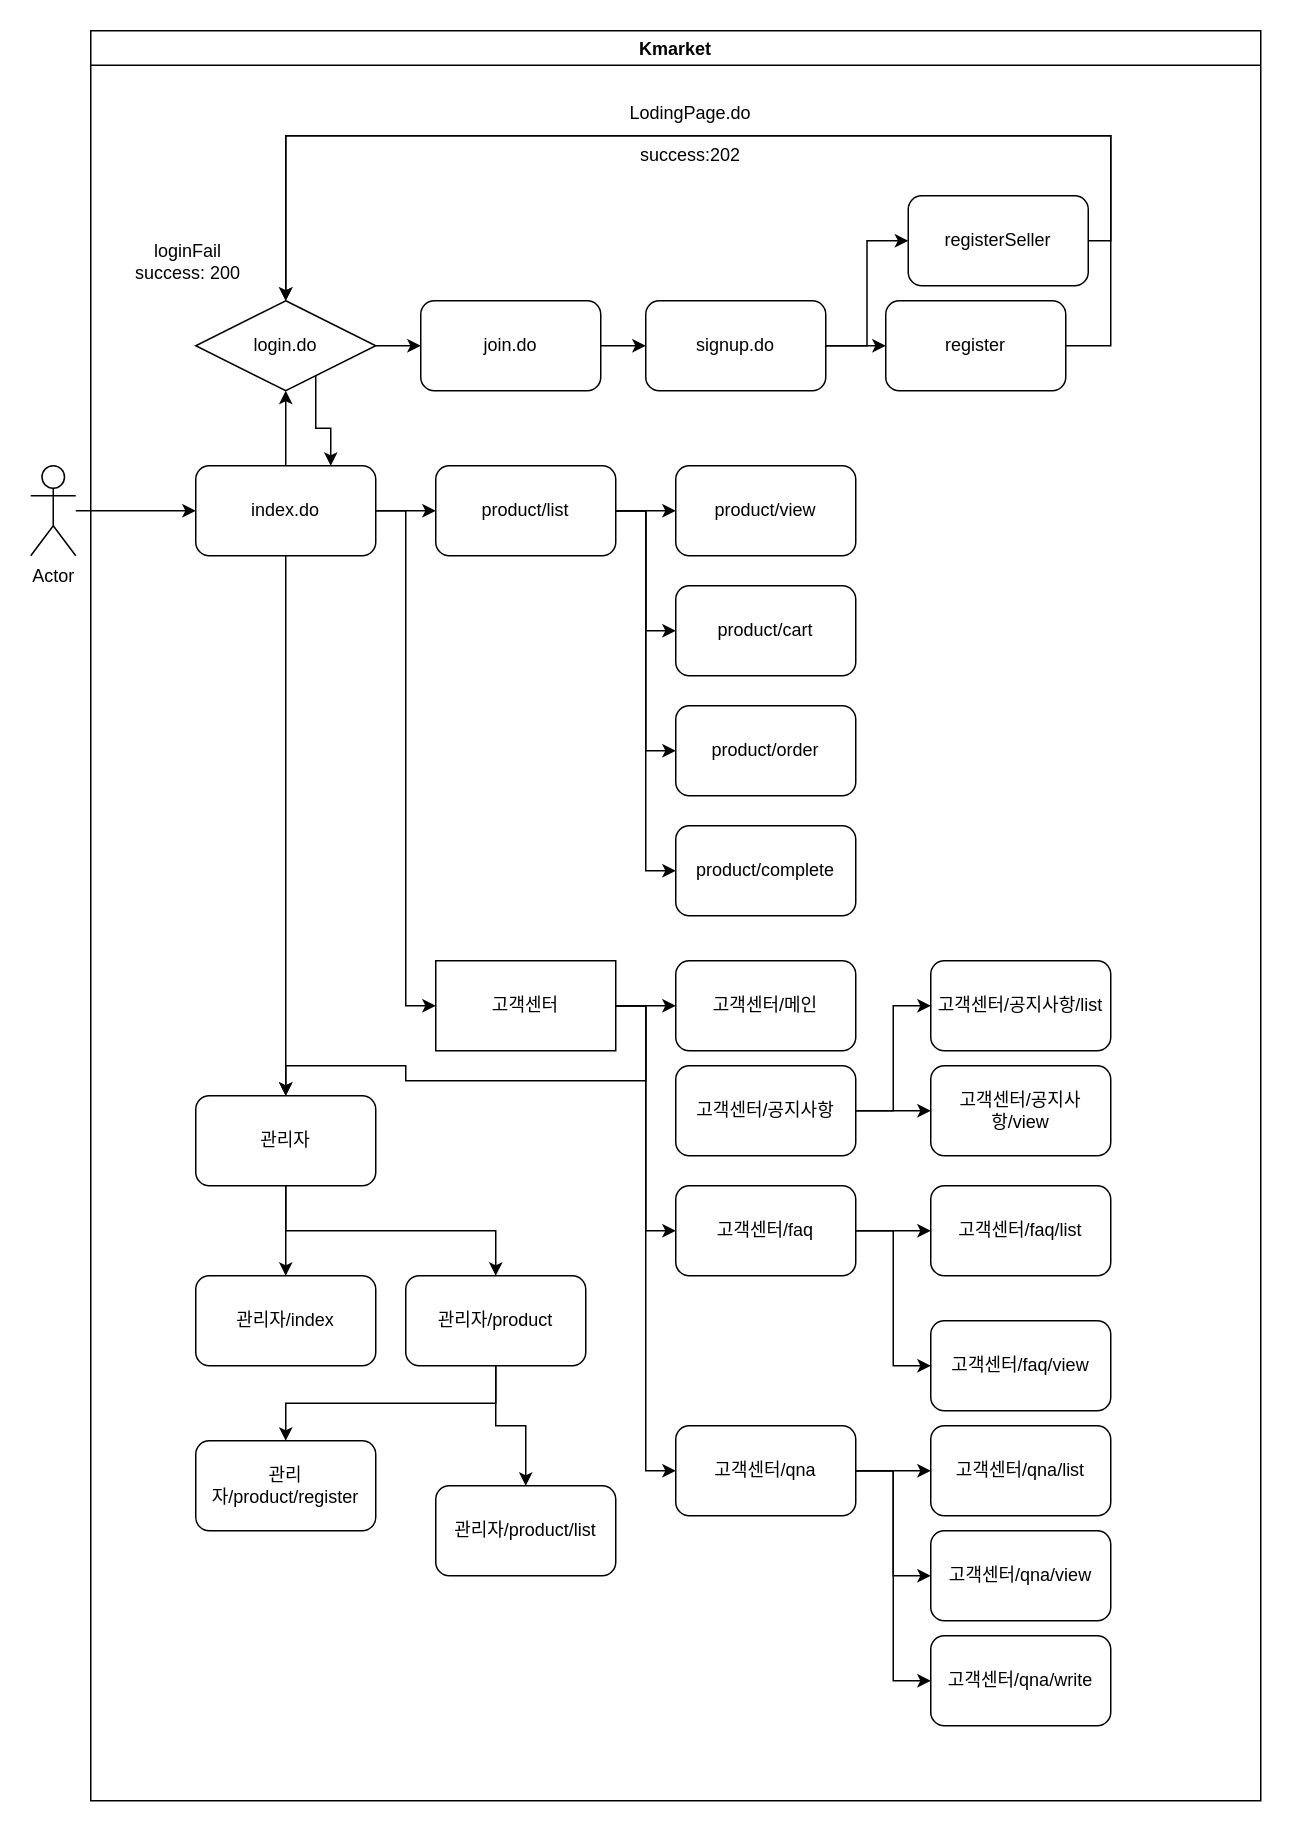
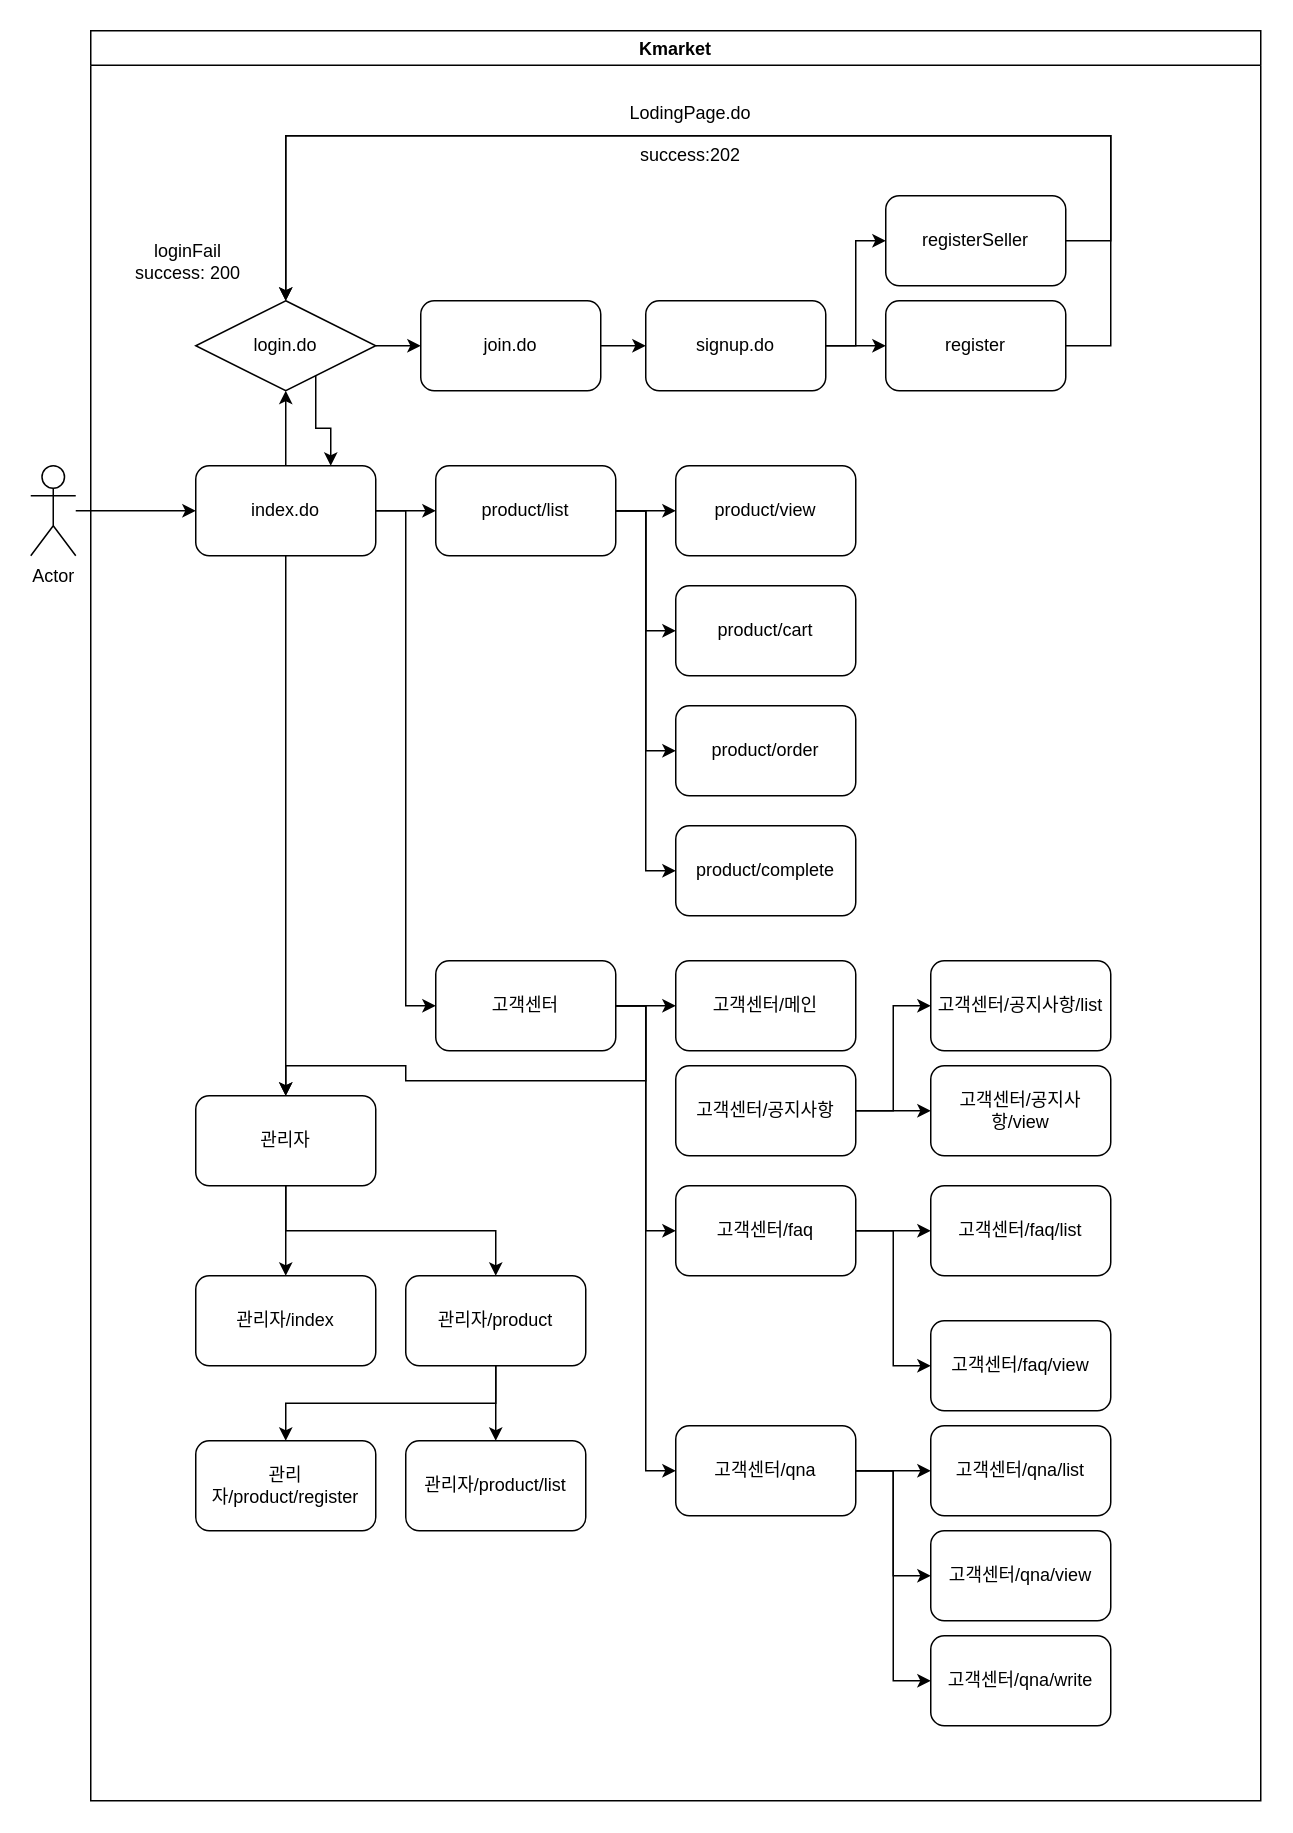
(998, 241) -> (976, 241)
(526, 1006) -> (526, 1006)
(526, 1531) -> (496, 1486)
